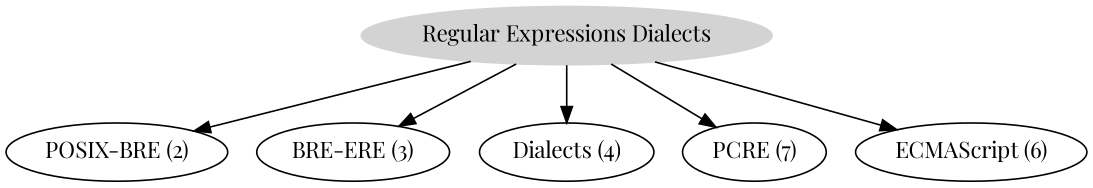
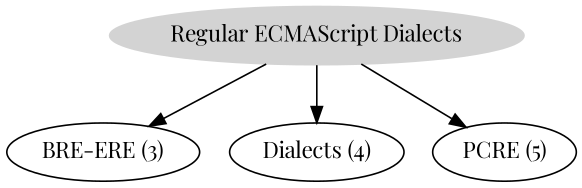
(567, 36) -> (317, 36)
(117, 152) -> none
(754, 152) -> (504, 152)
(971, 152) -> none
